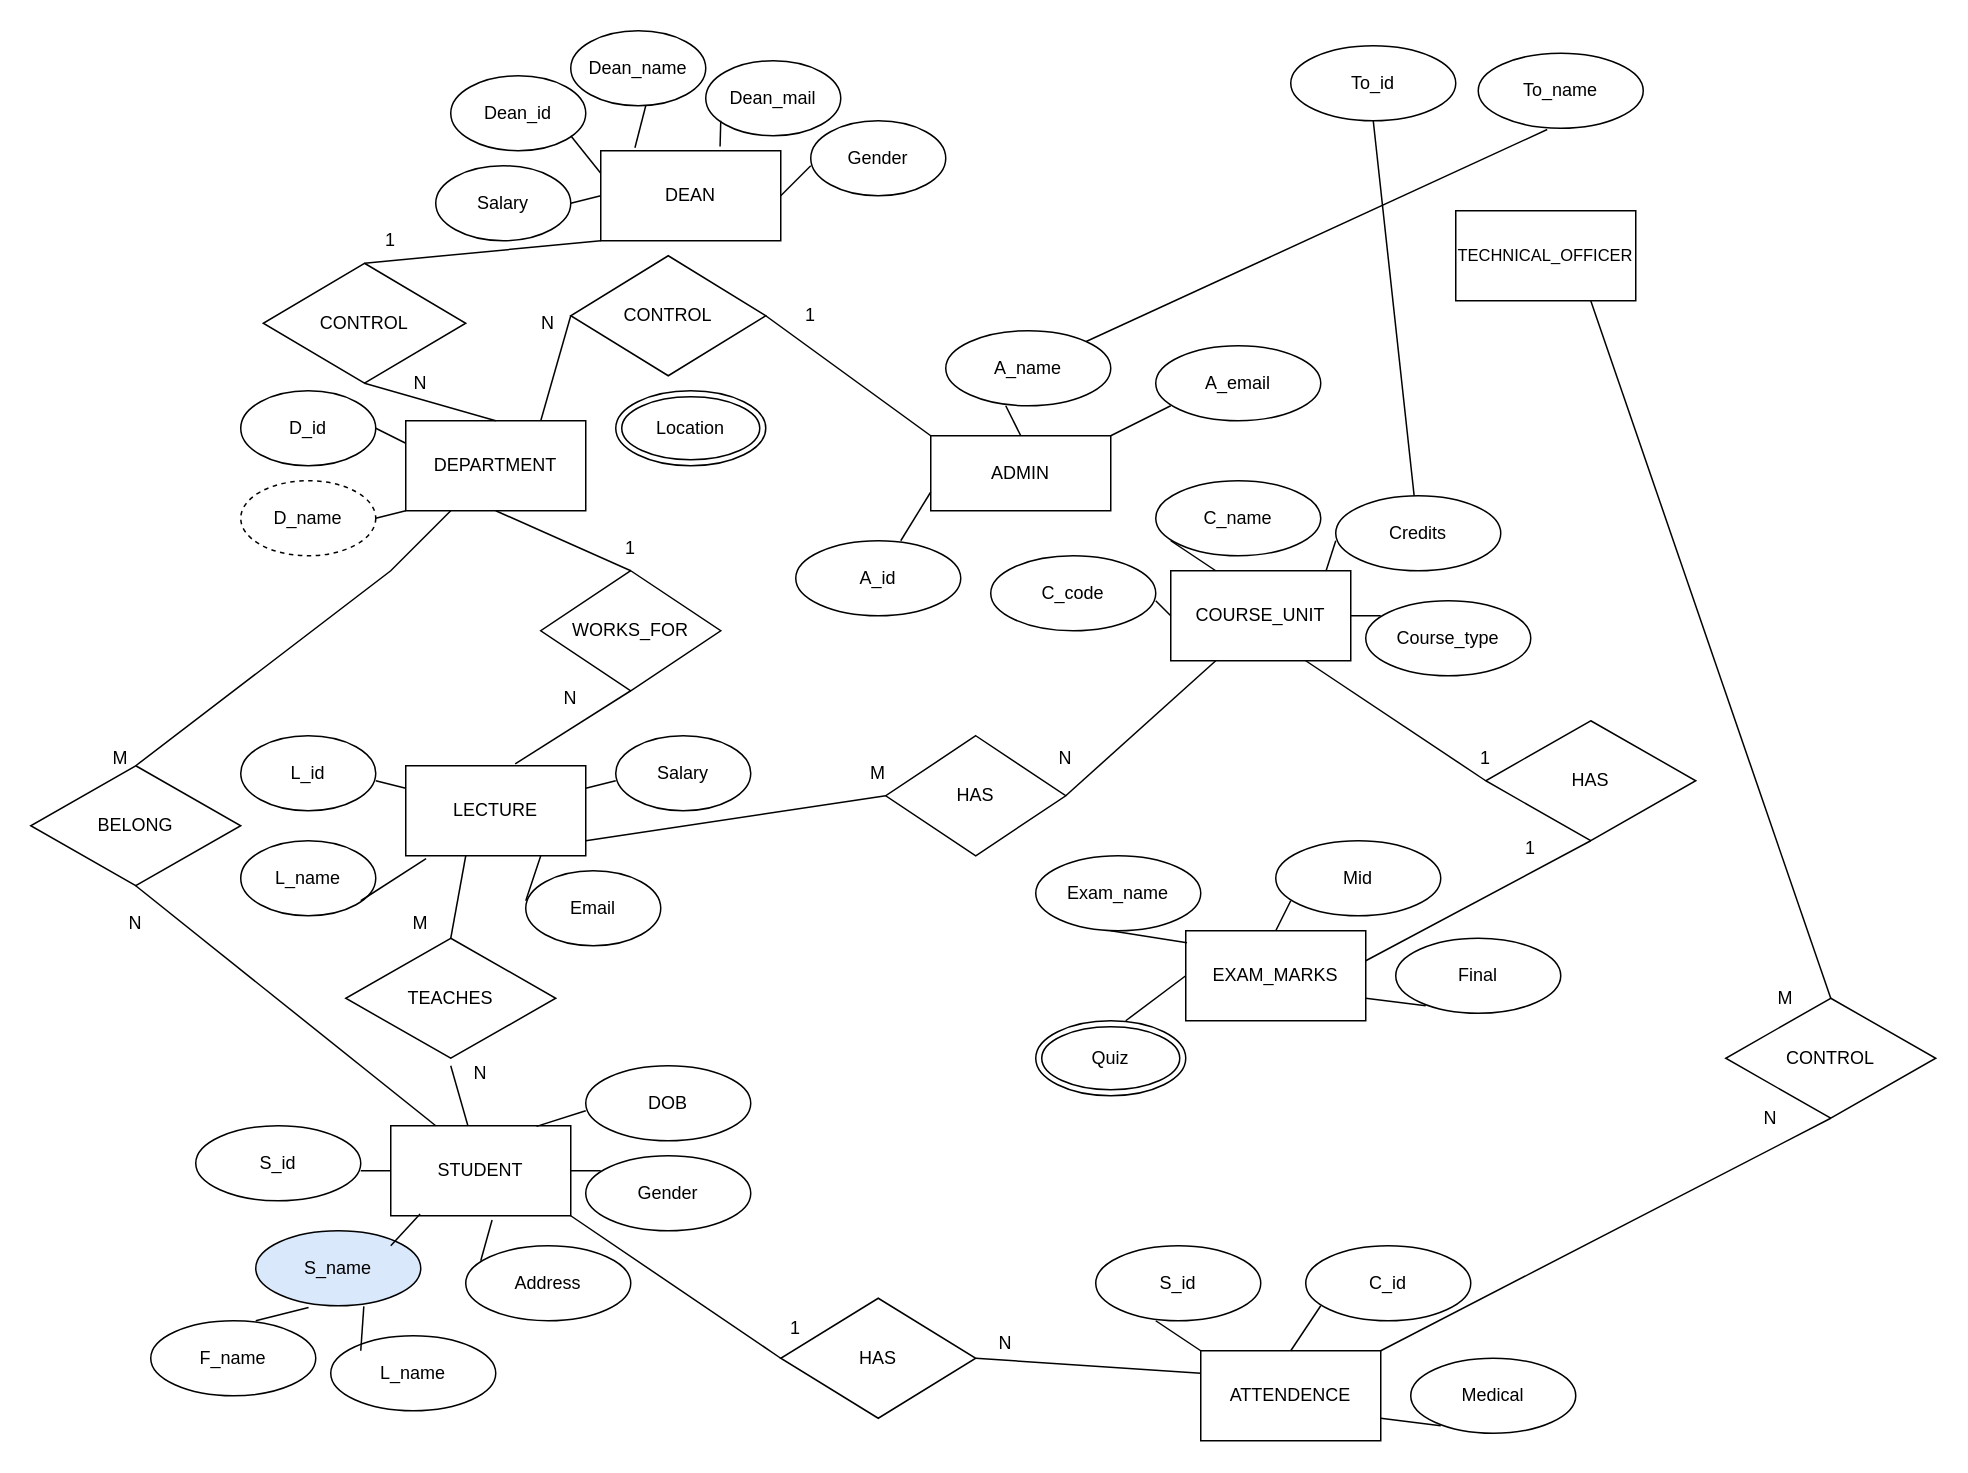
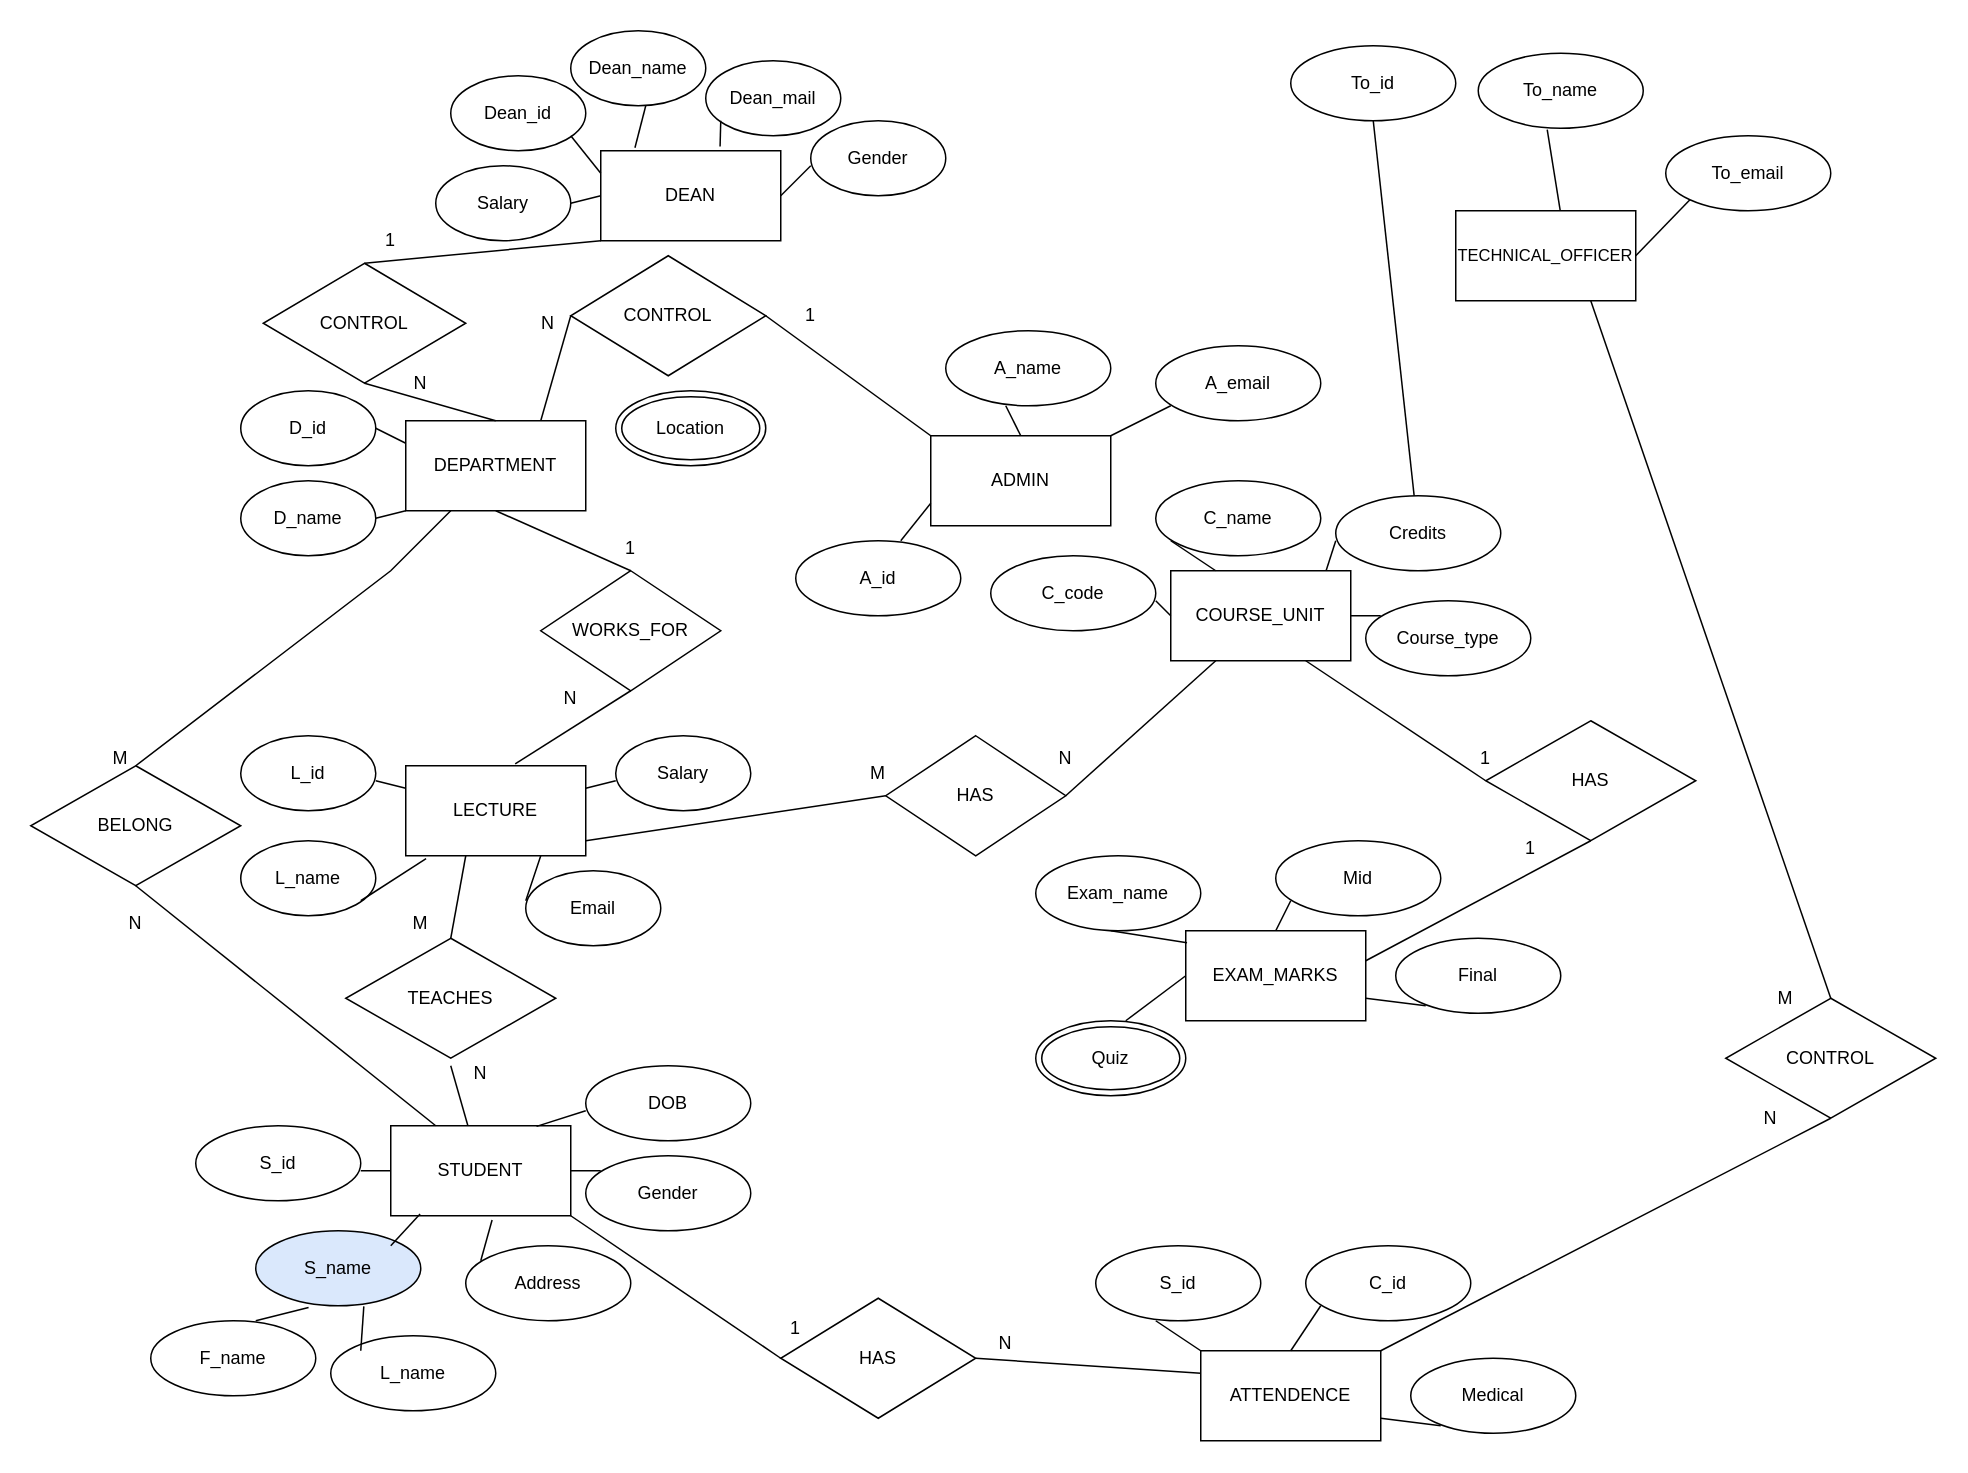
none -> (1748, 173)
none -> (1663, 227)
(1317, 235) -> (1554, 169)
(1021, 473) -> (1021, 481)
(308, 518) -> (308, 518)
